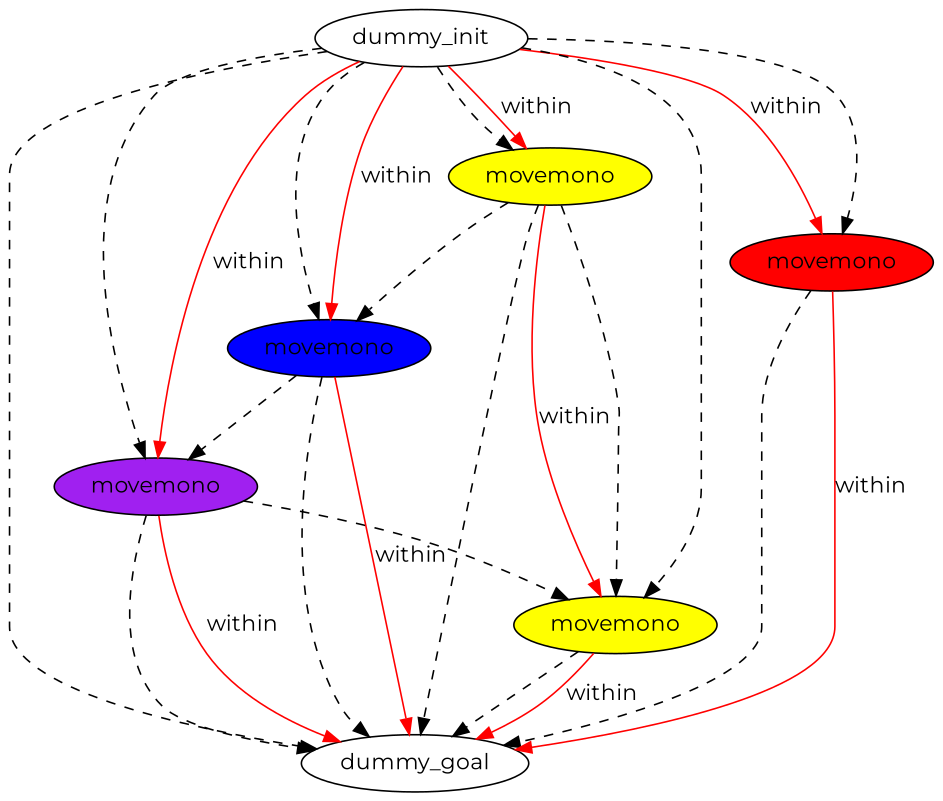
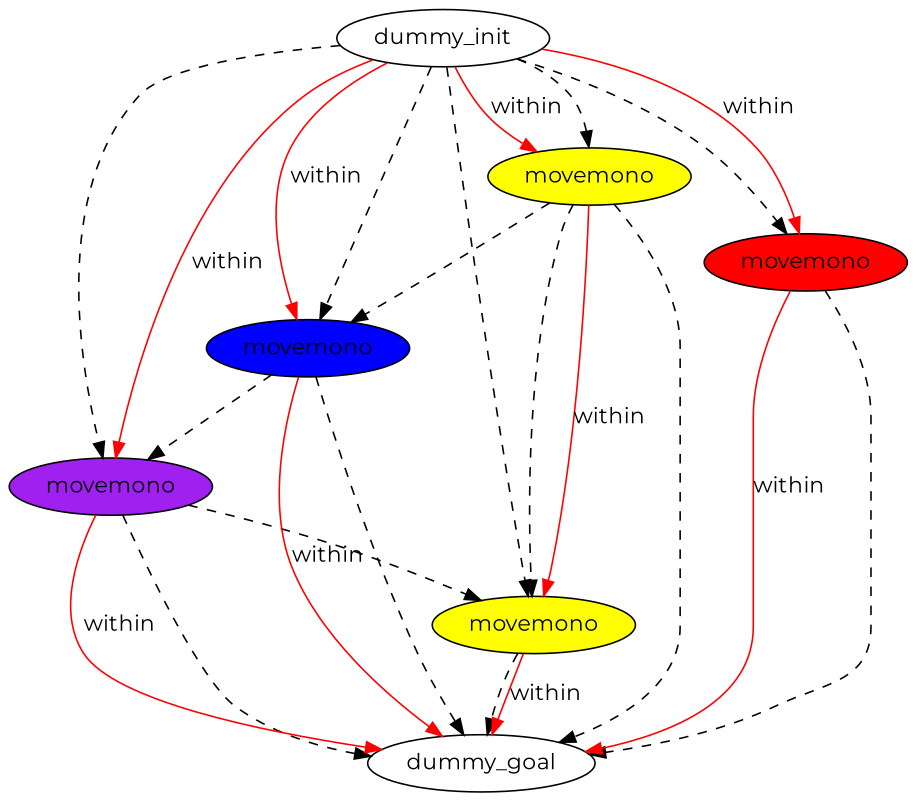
(10, 387) -> none
